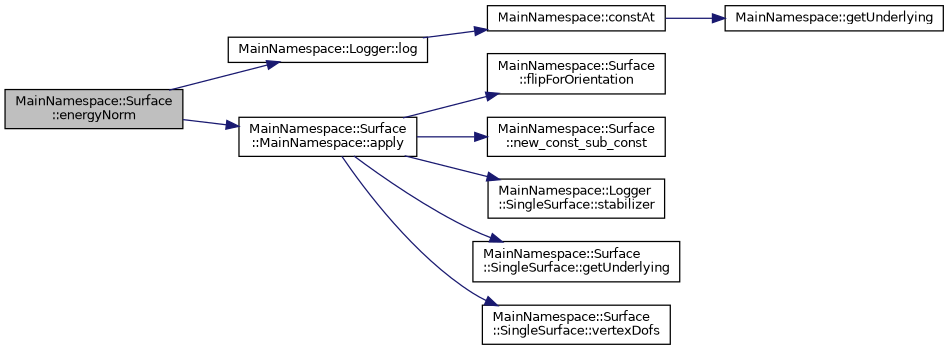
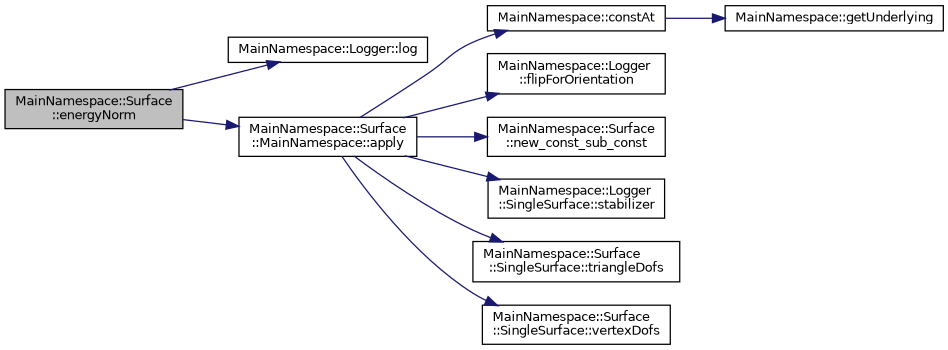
(449, 34) -> (427, 74)
(576, 74) -> (576, 74)
(576, 262) -> (576, 262)
